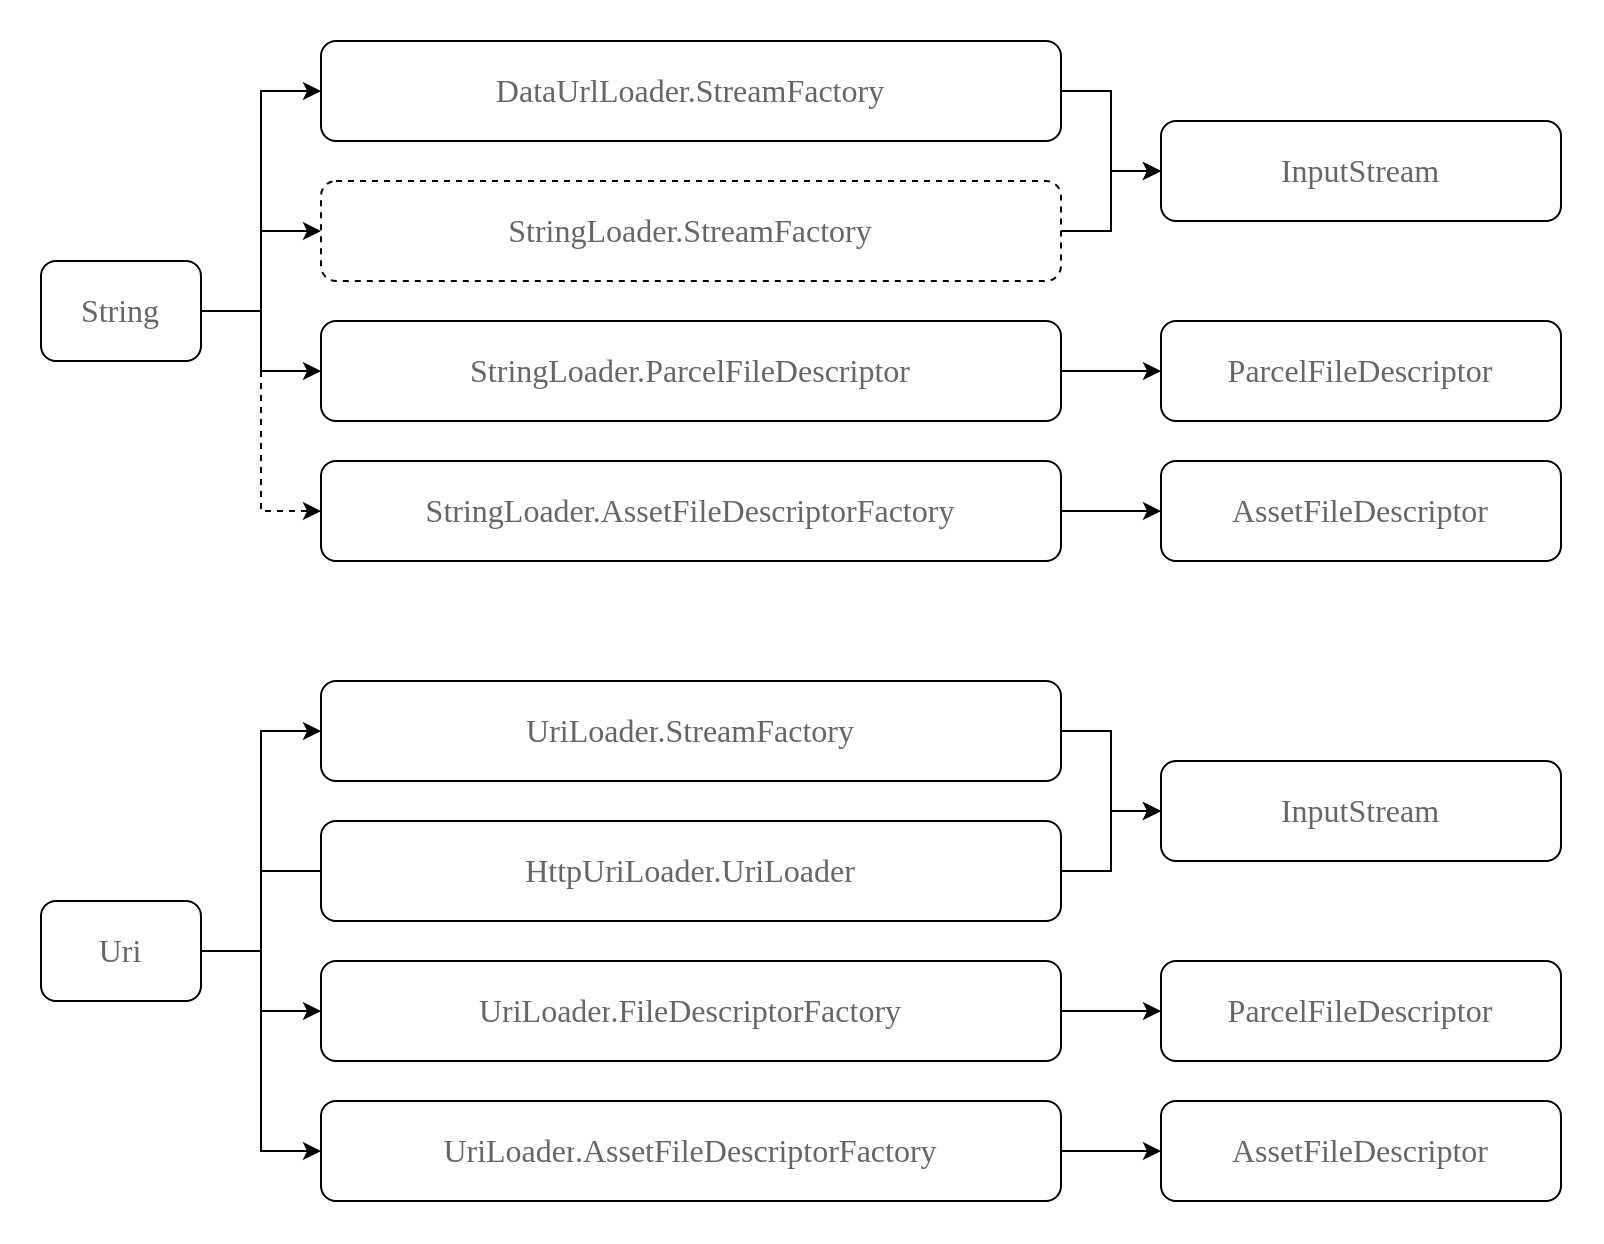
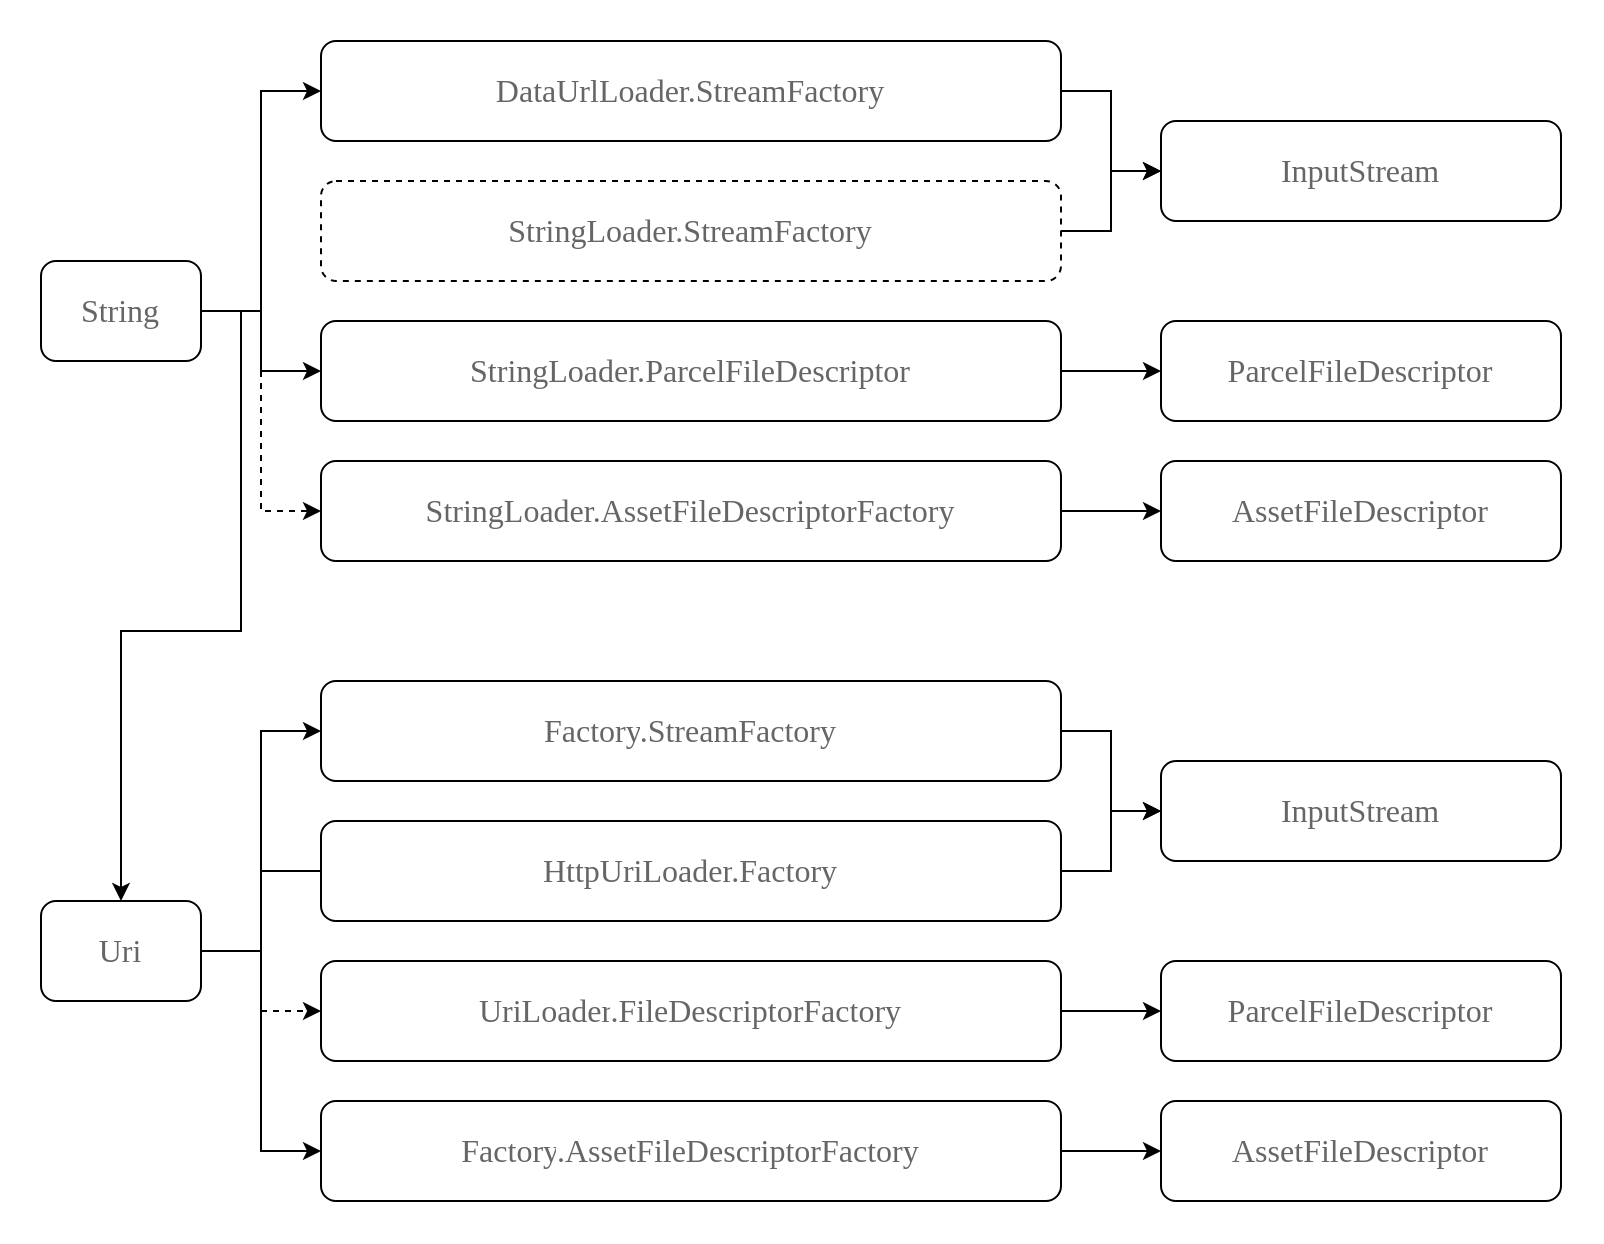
(286, 231) -> (211, 631)
(691, 731) -> (691, 731)
(691, 871) -> (691, 871)
(286, 1011) -> (286, 1011)
(691, 1151) -> (691, 1151)
